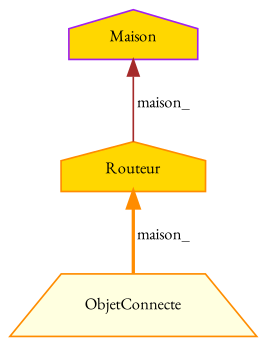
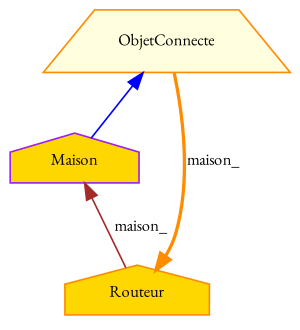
none -> (112, 112)
